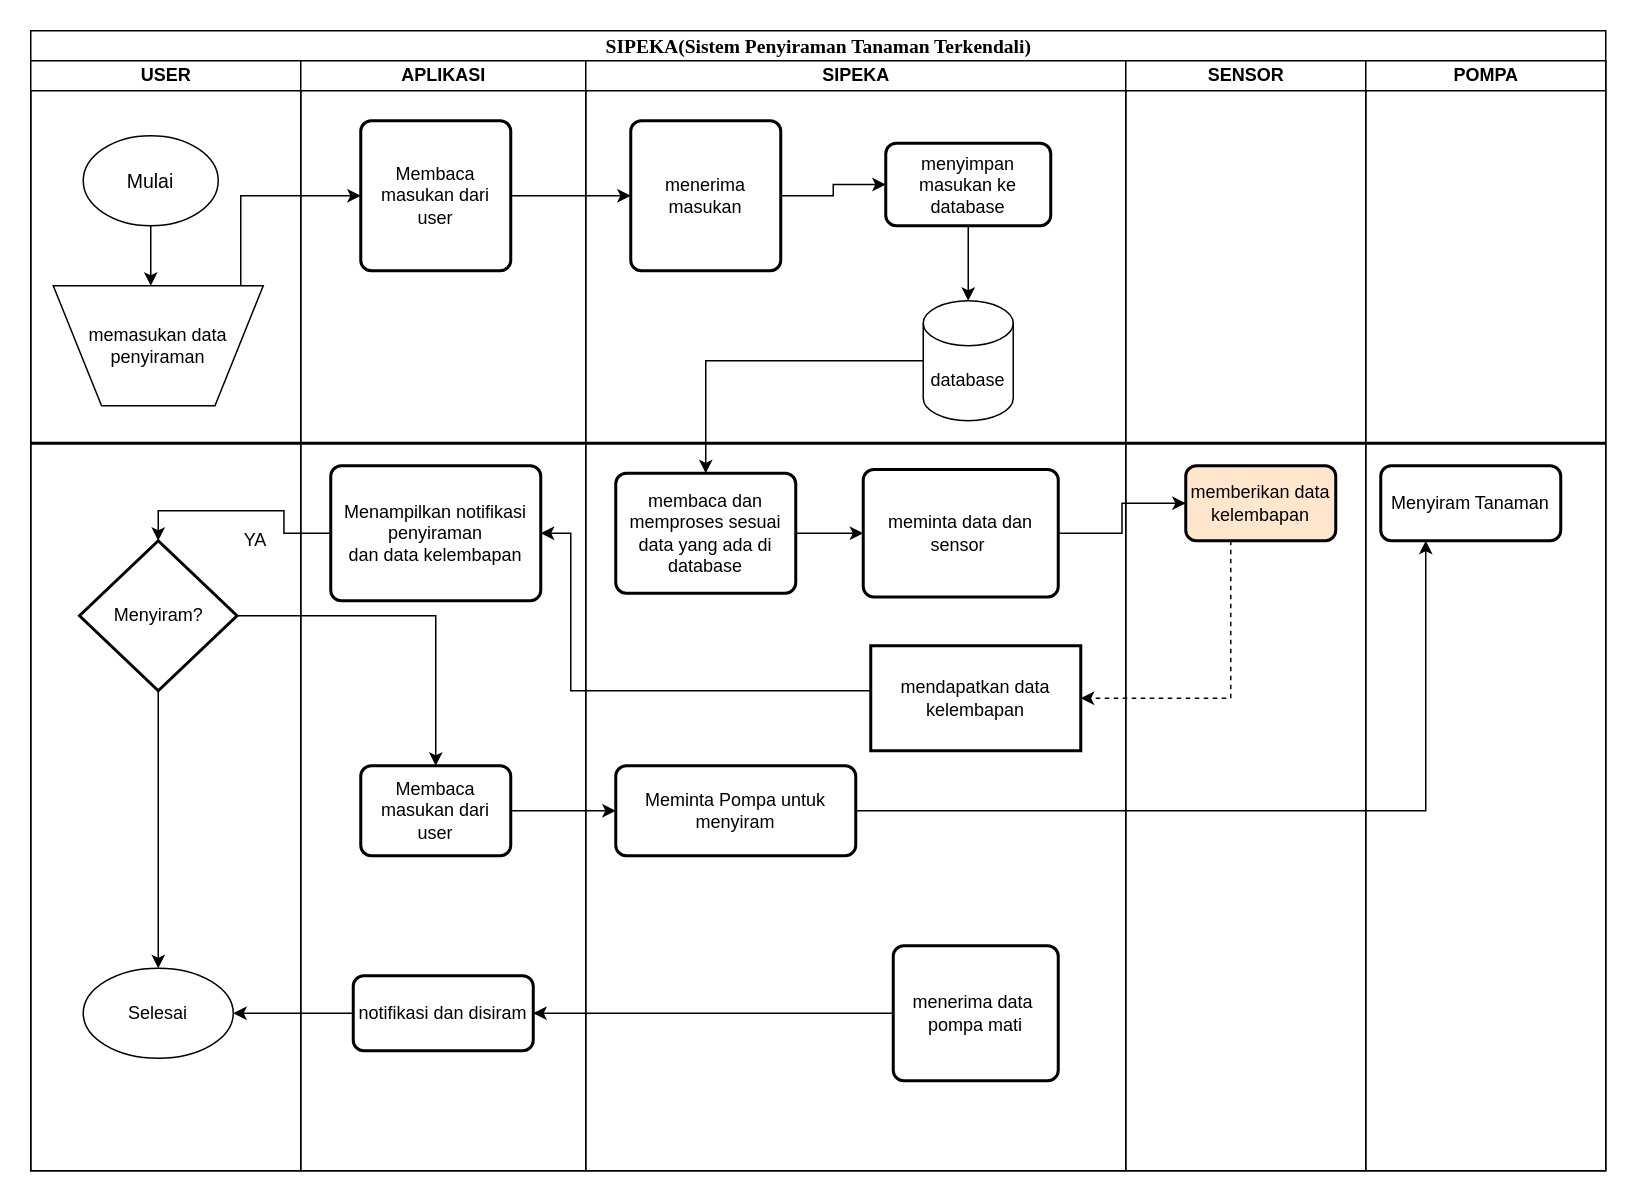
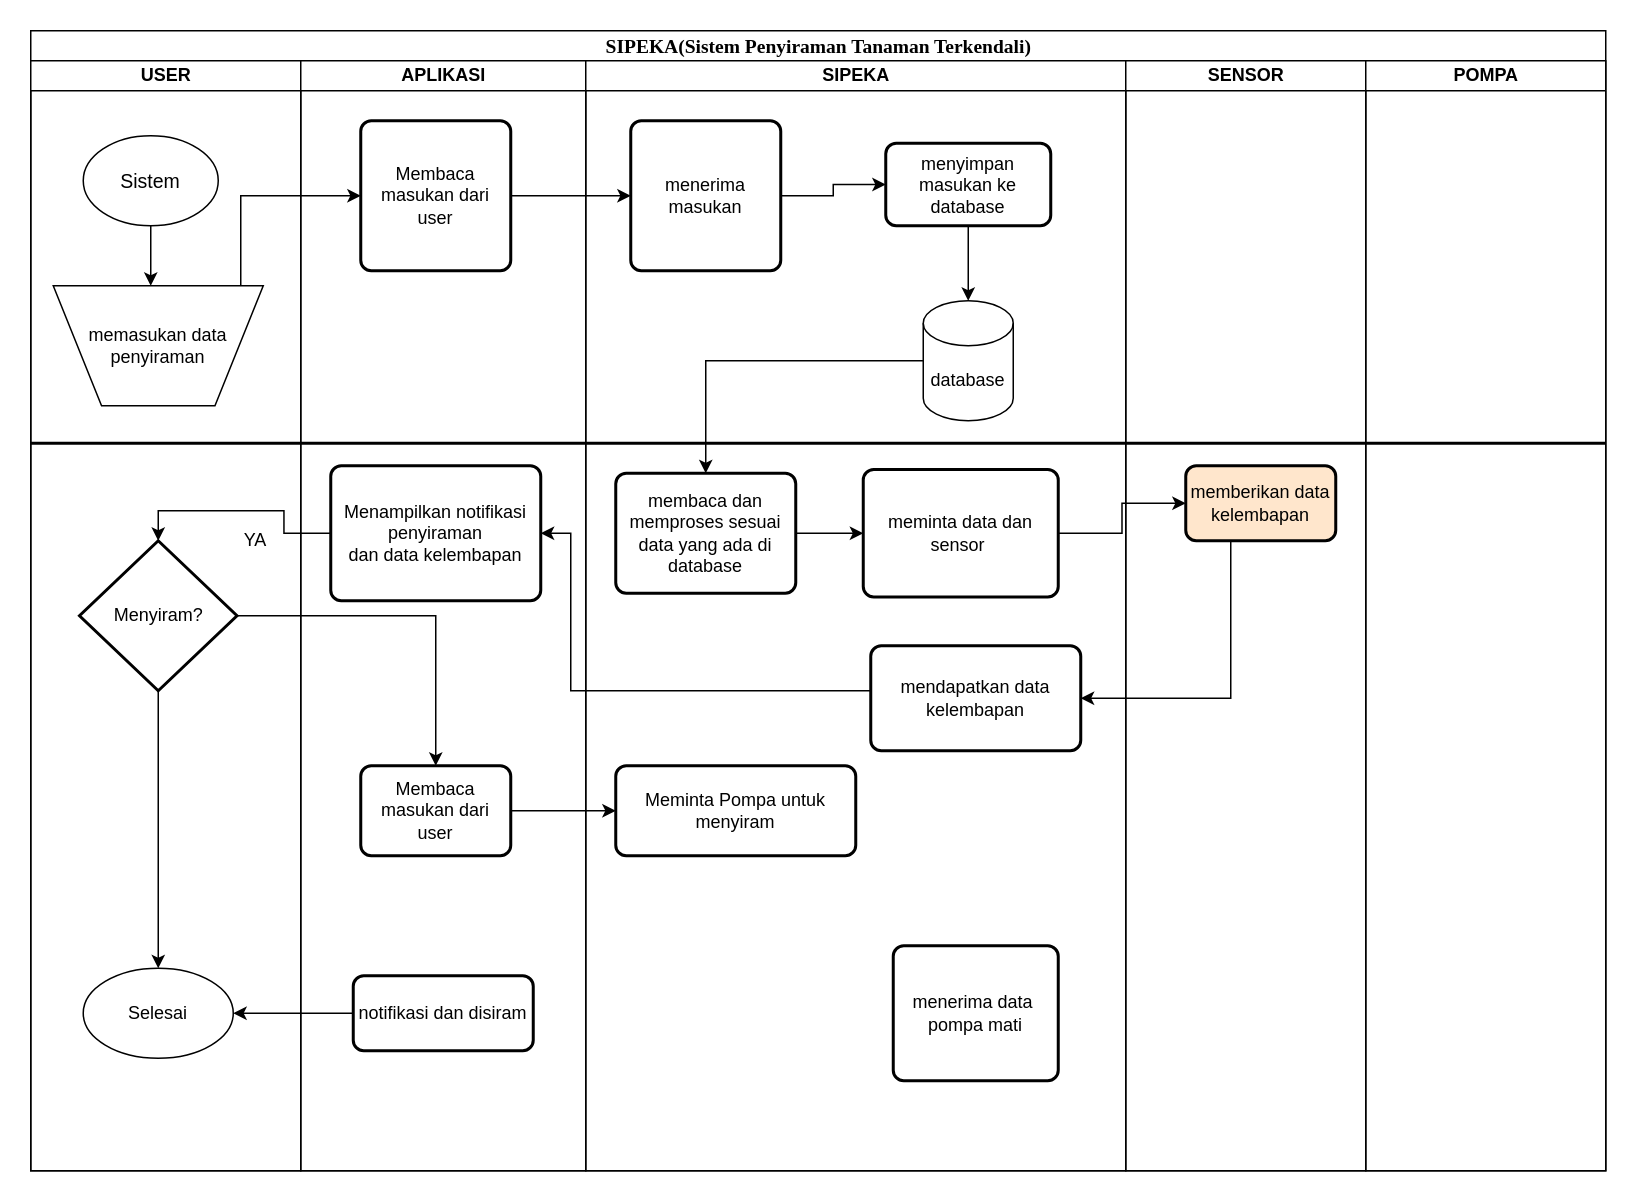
(151, 181) -> (151, 181)
(1471, 503) -> none
(1231, 690) -> (1231, 690)
(976, 698) -> (976, 698)
(1271, 811) -> none
(718, 1013) -> none
